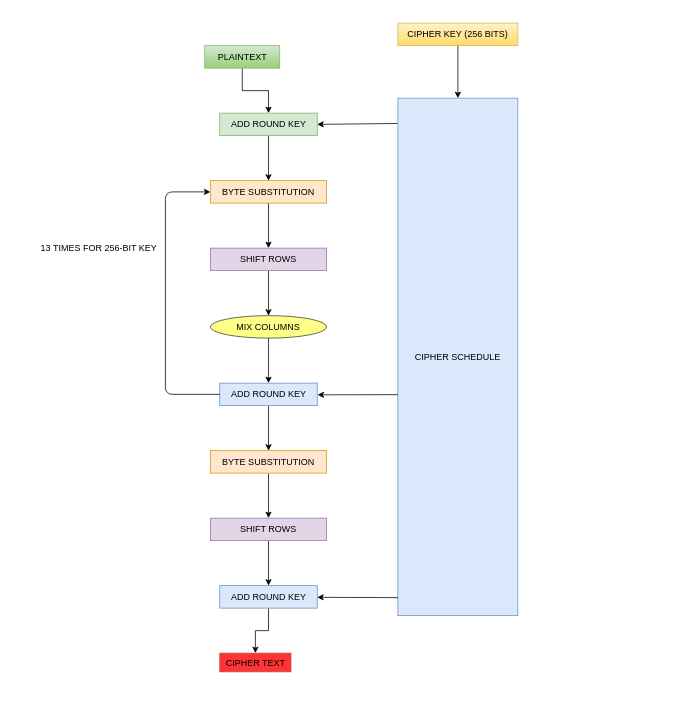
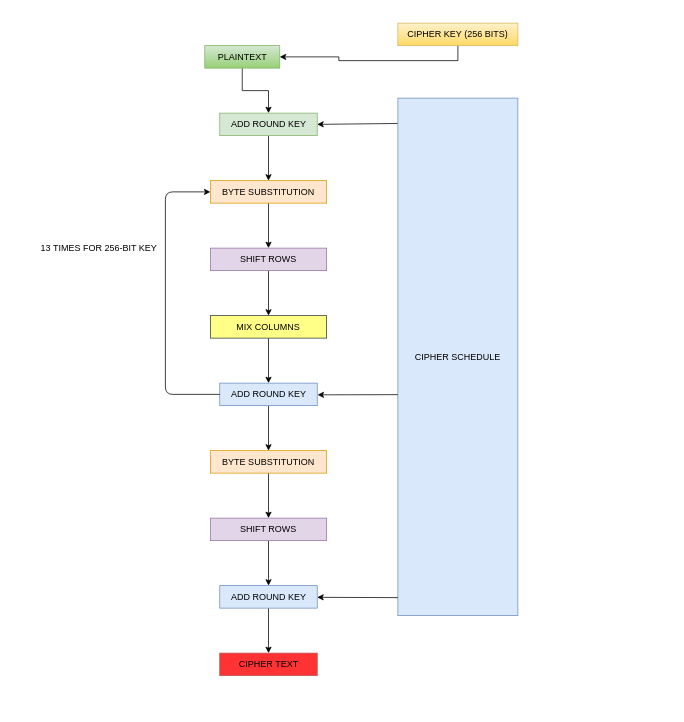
(458, 60) -> (397, 60)
(269, 327) -> (269, 327)
(255, 662) -> (269, 664)
